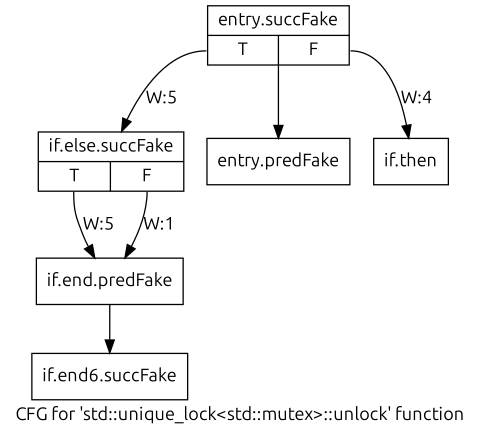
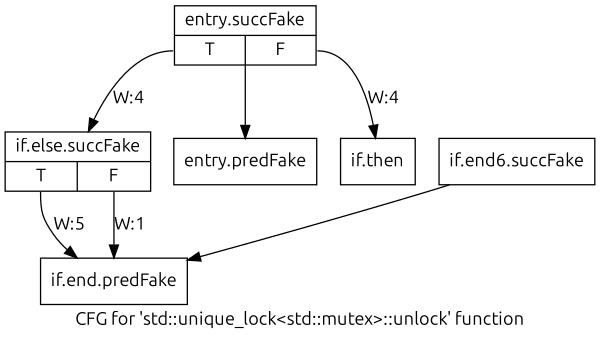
(162, 98) -> (129, 98)
(110, 322) -> (325, 222)
